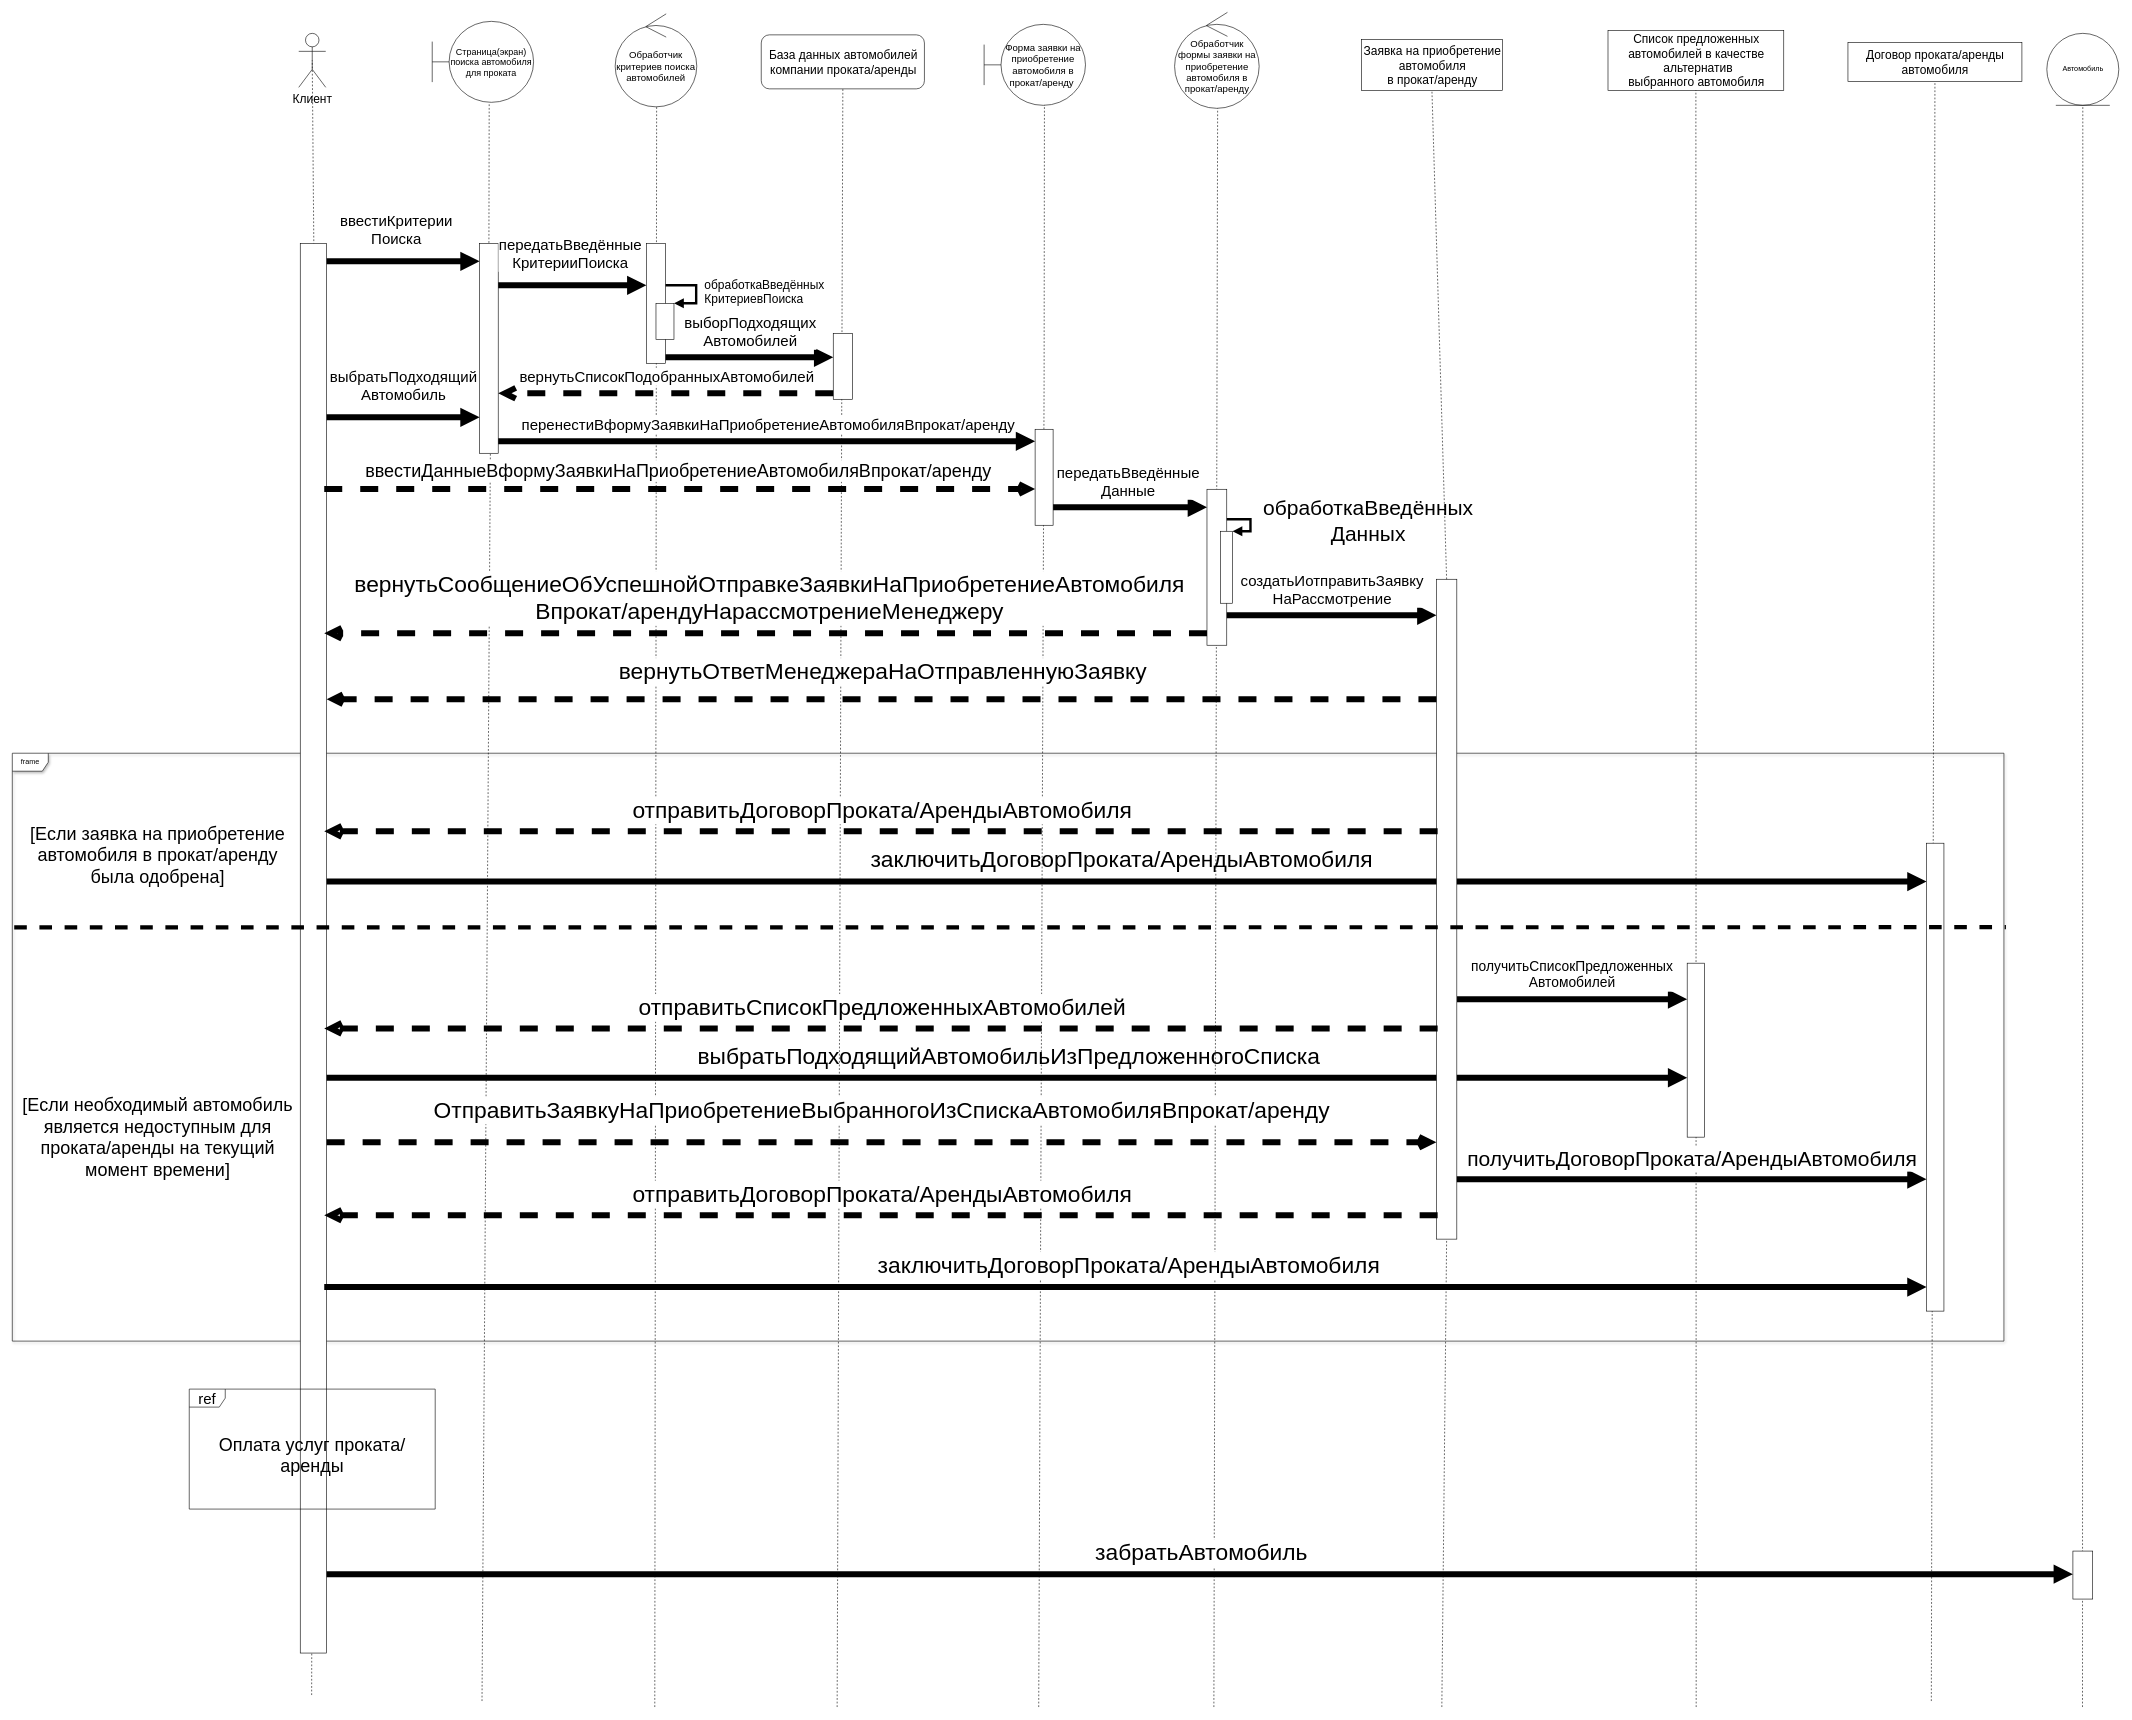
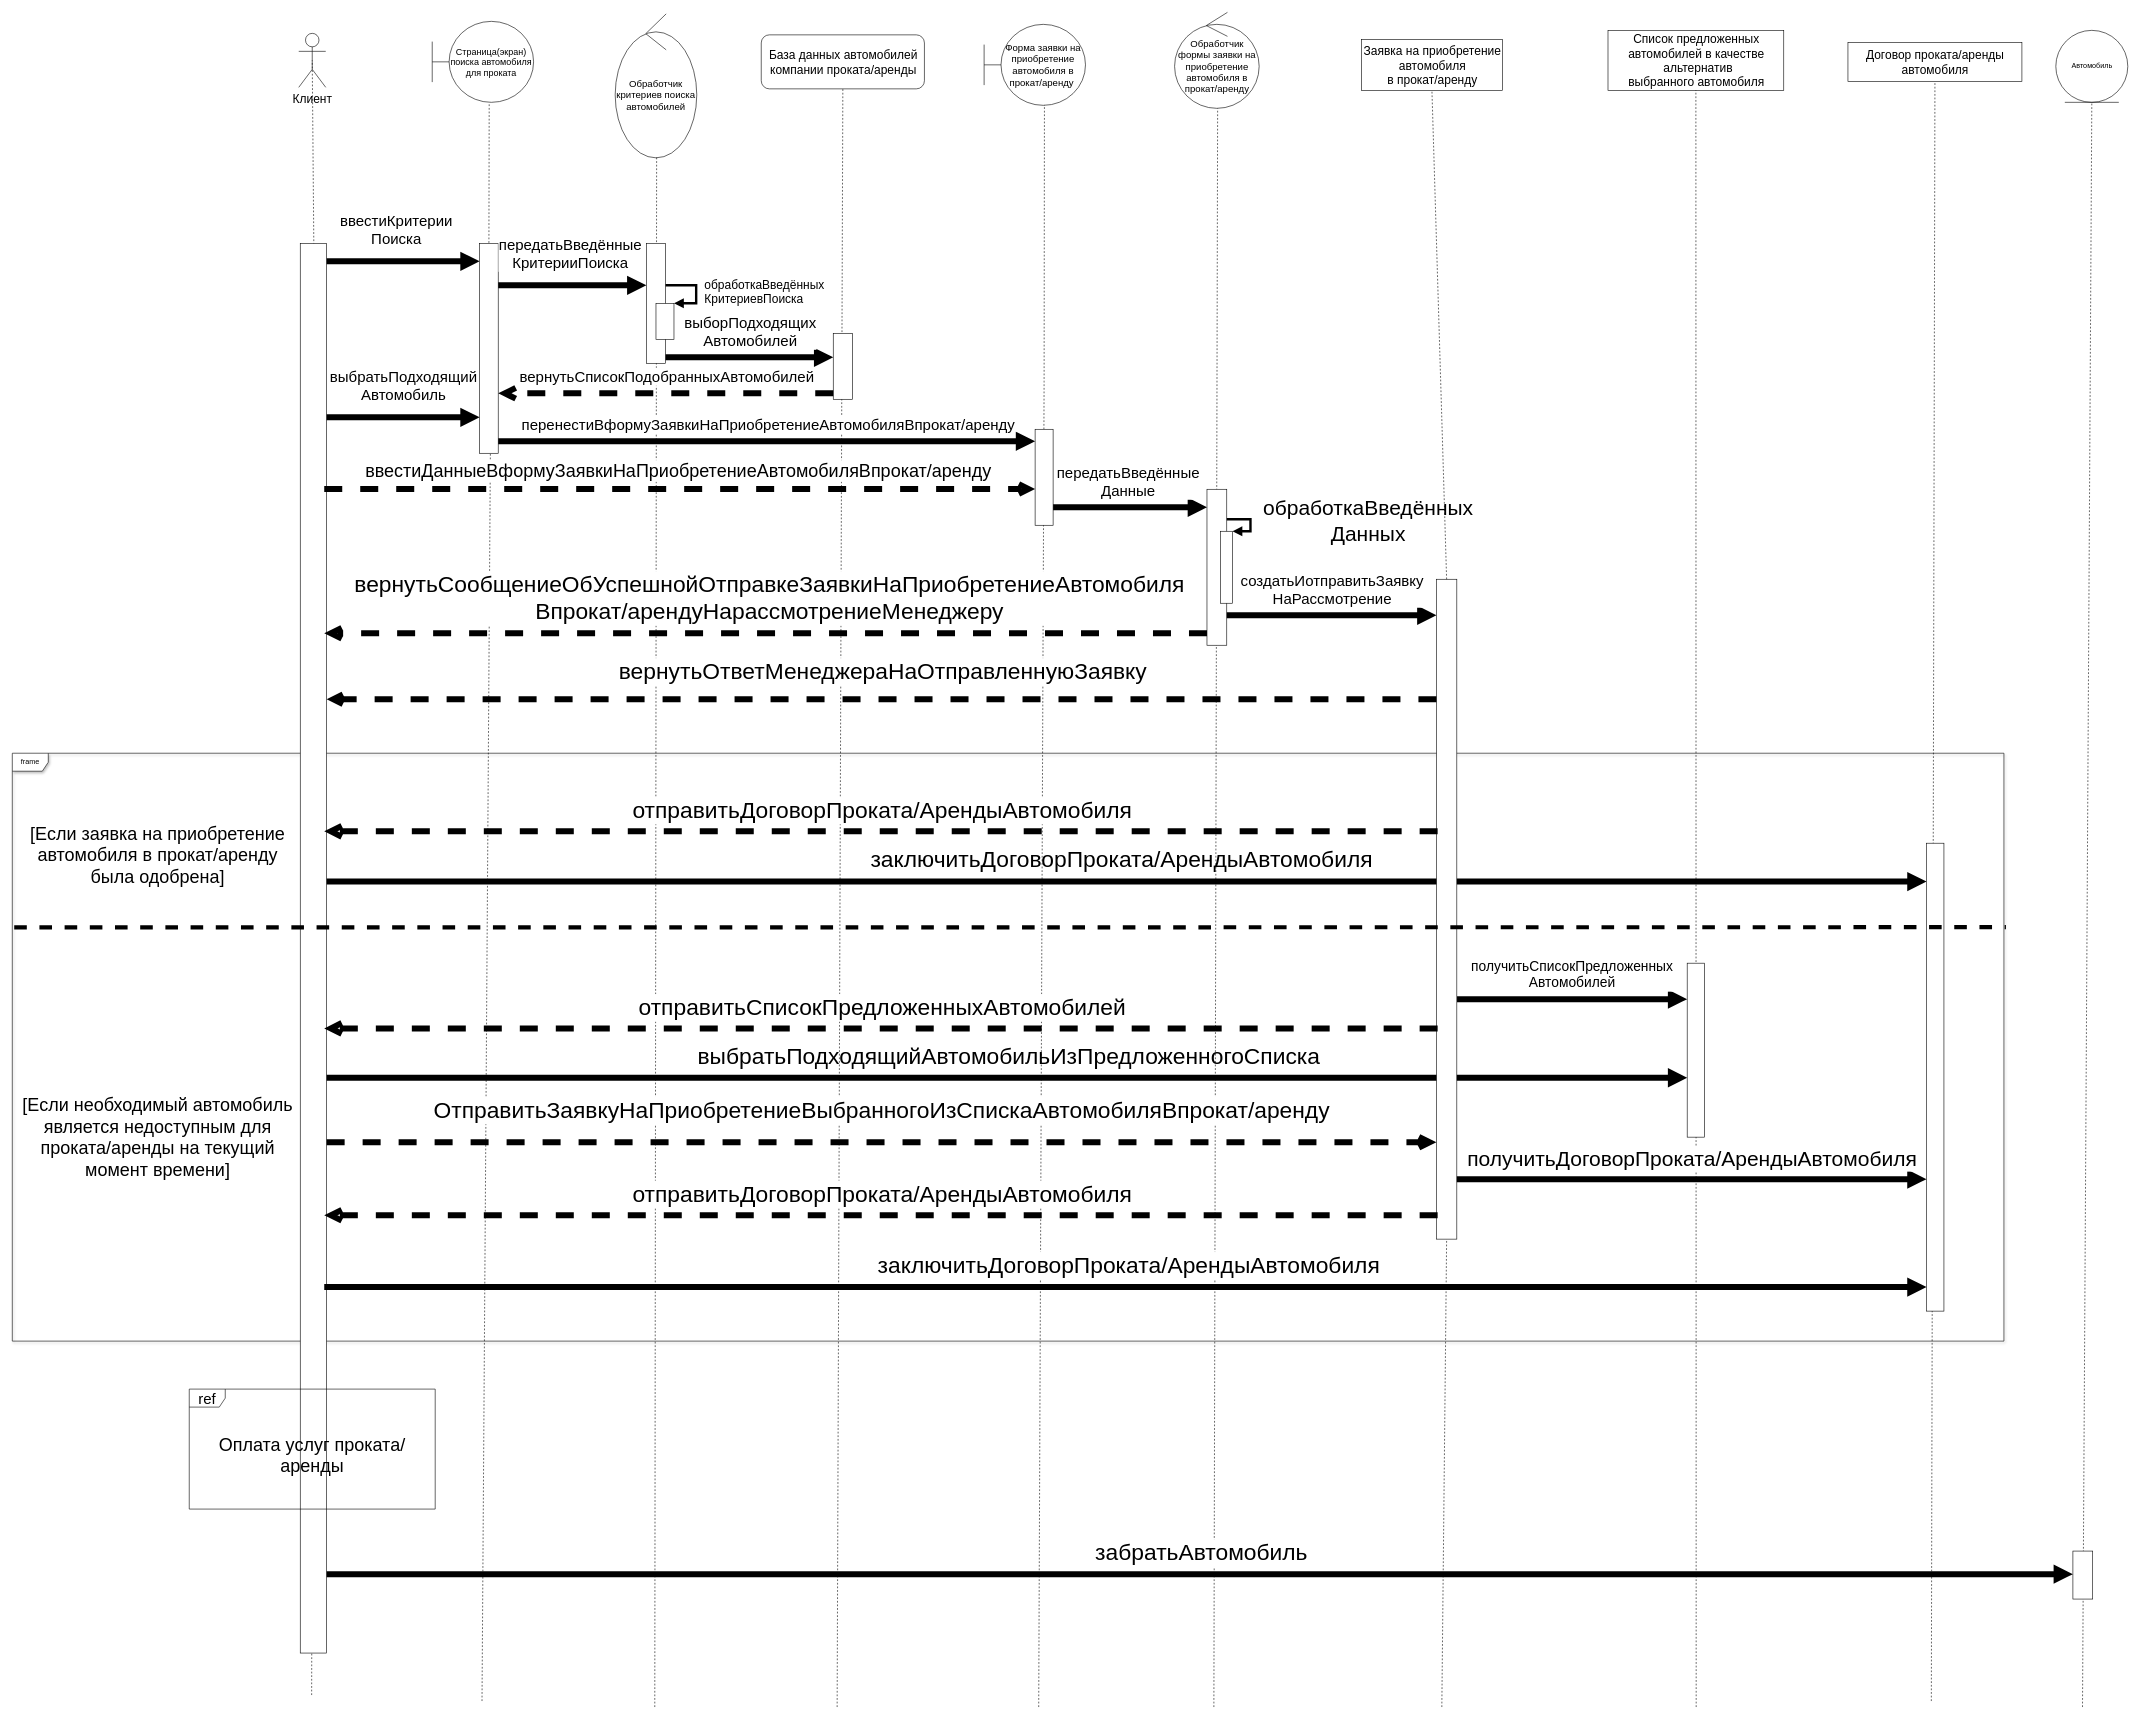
(656, 60) -> (656, 86)
(2083, 69) -> (2092, 66)
